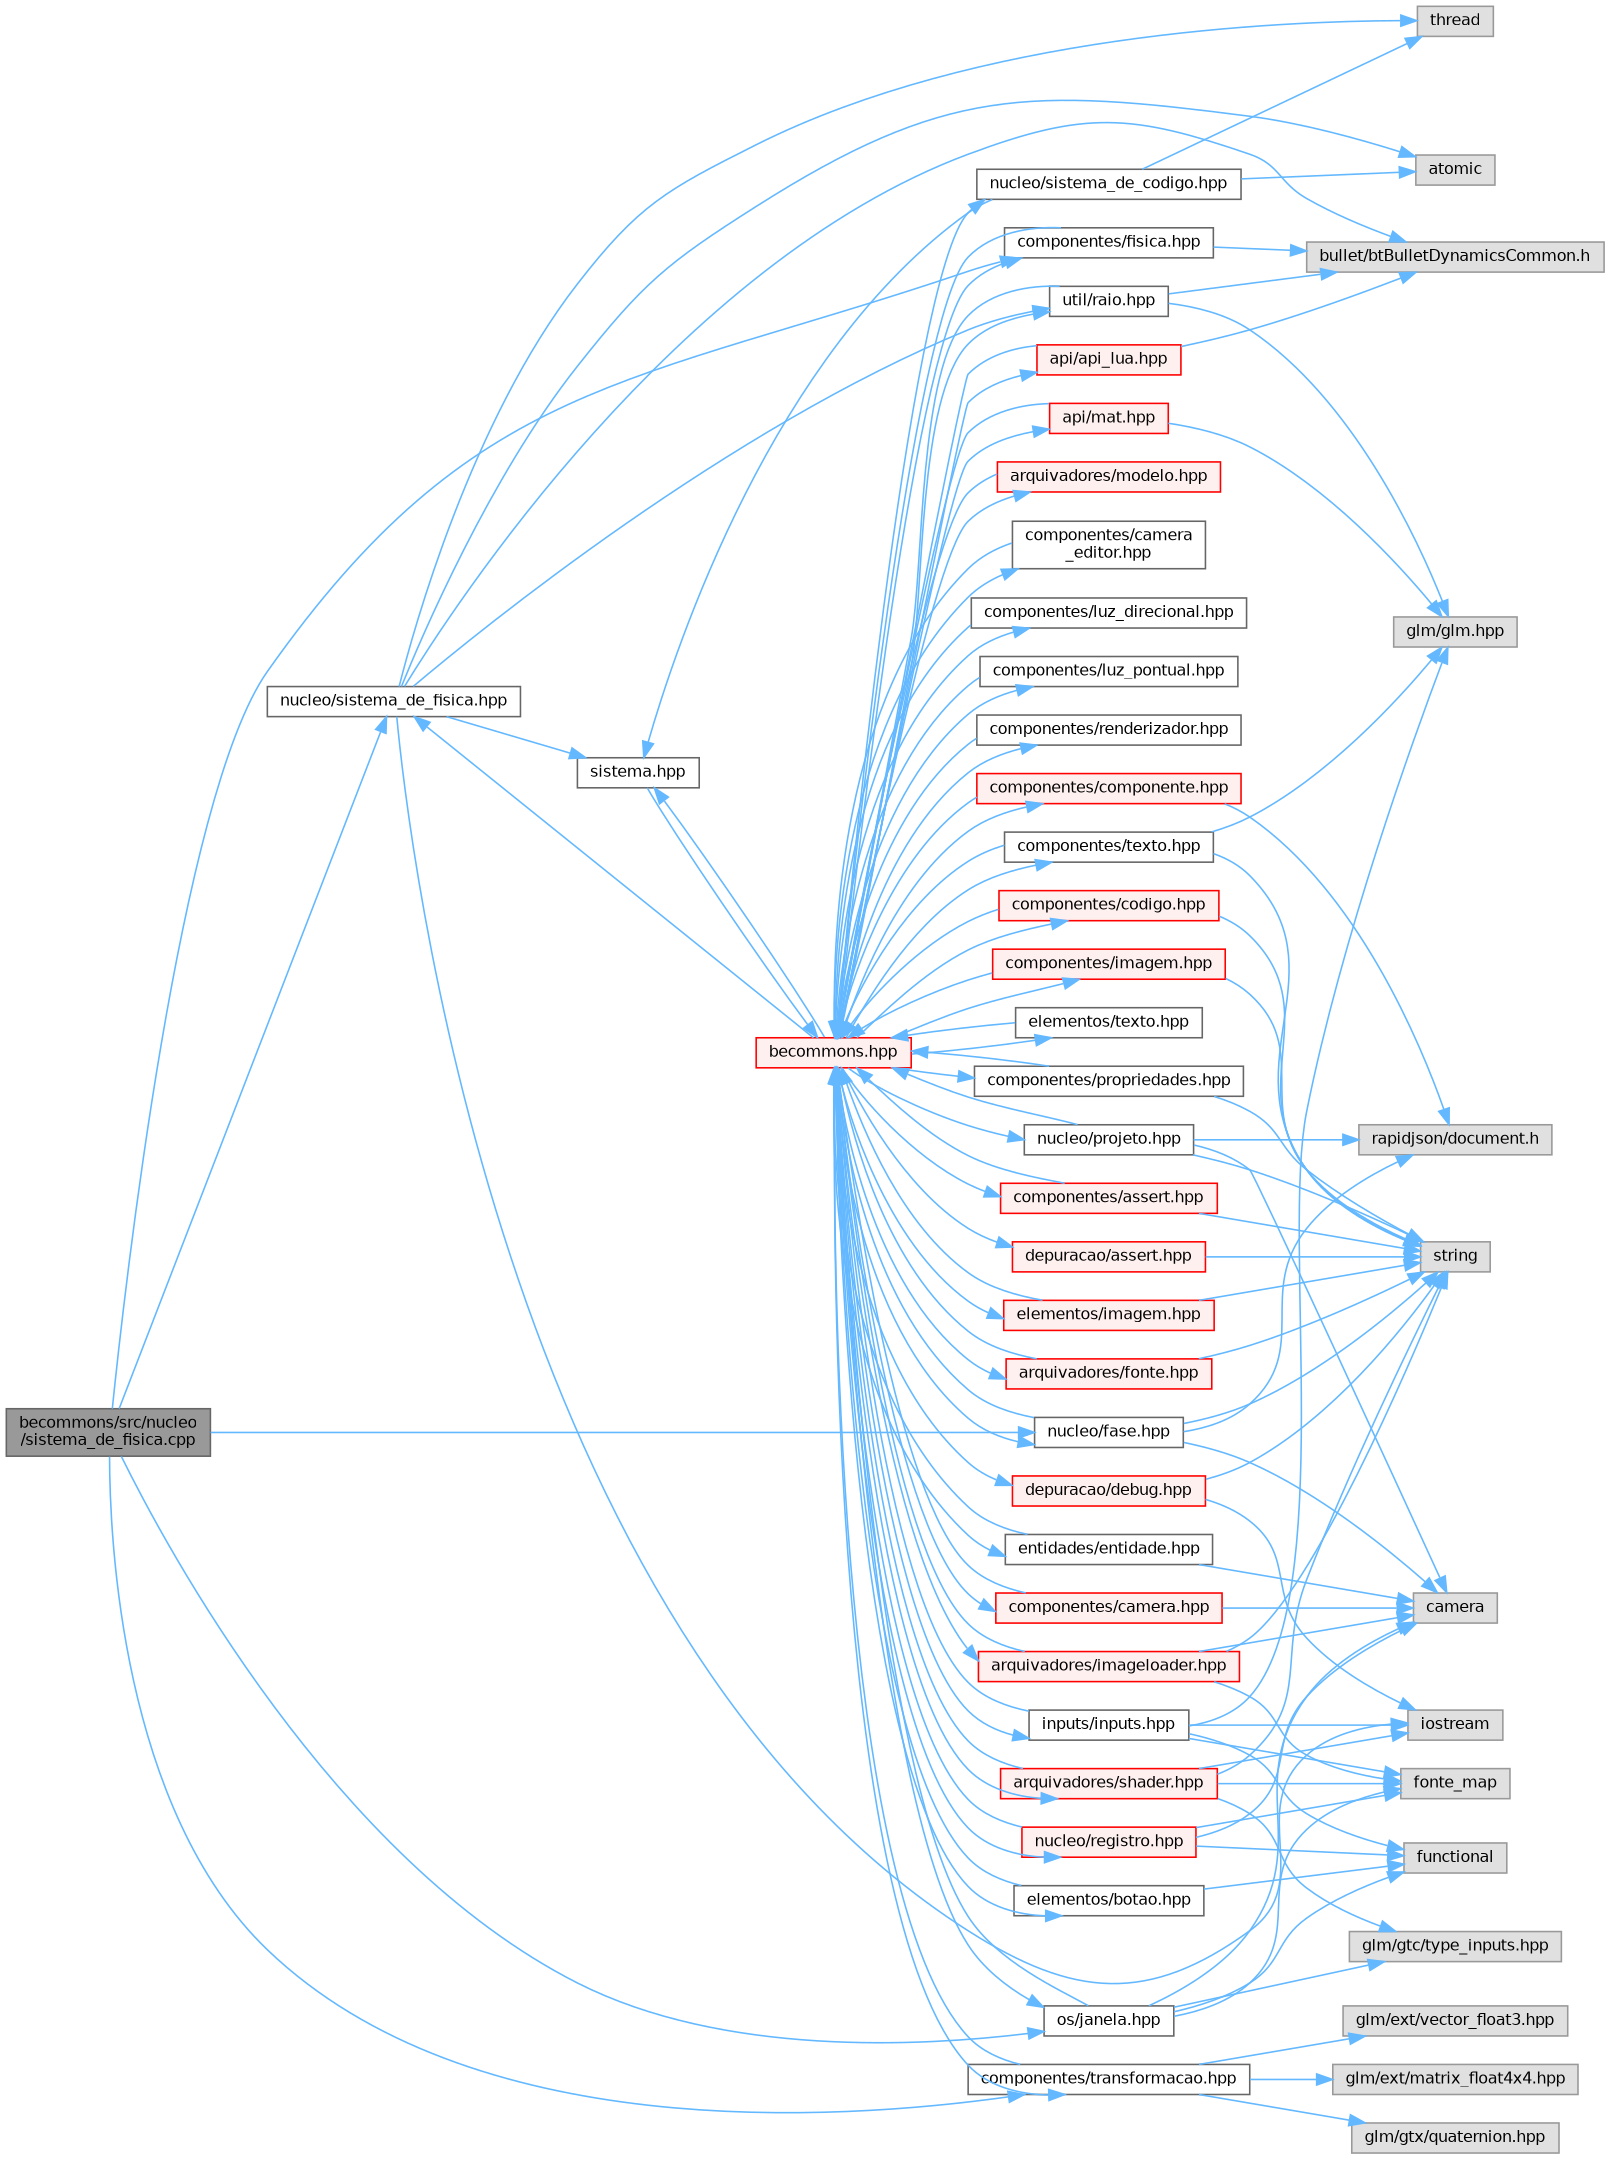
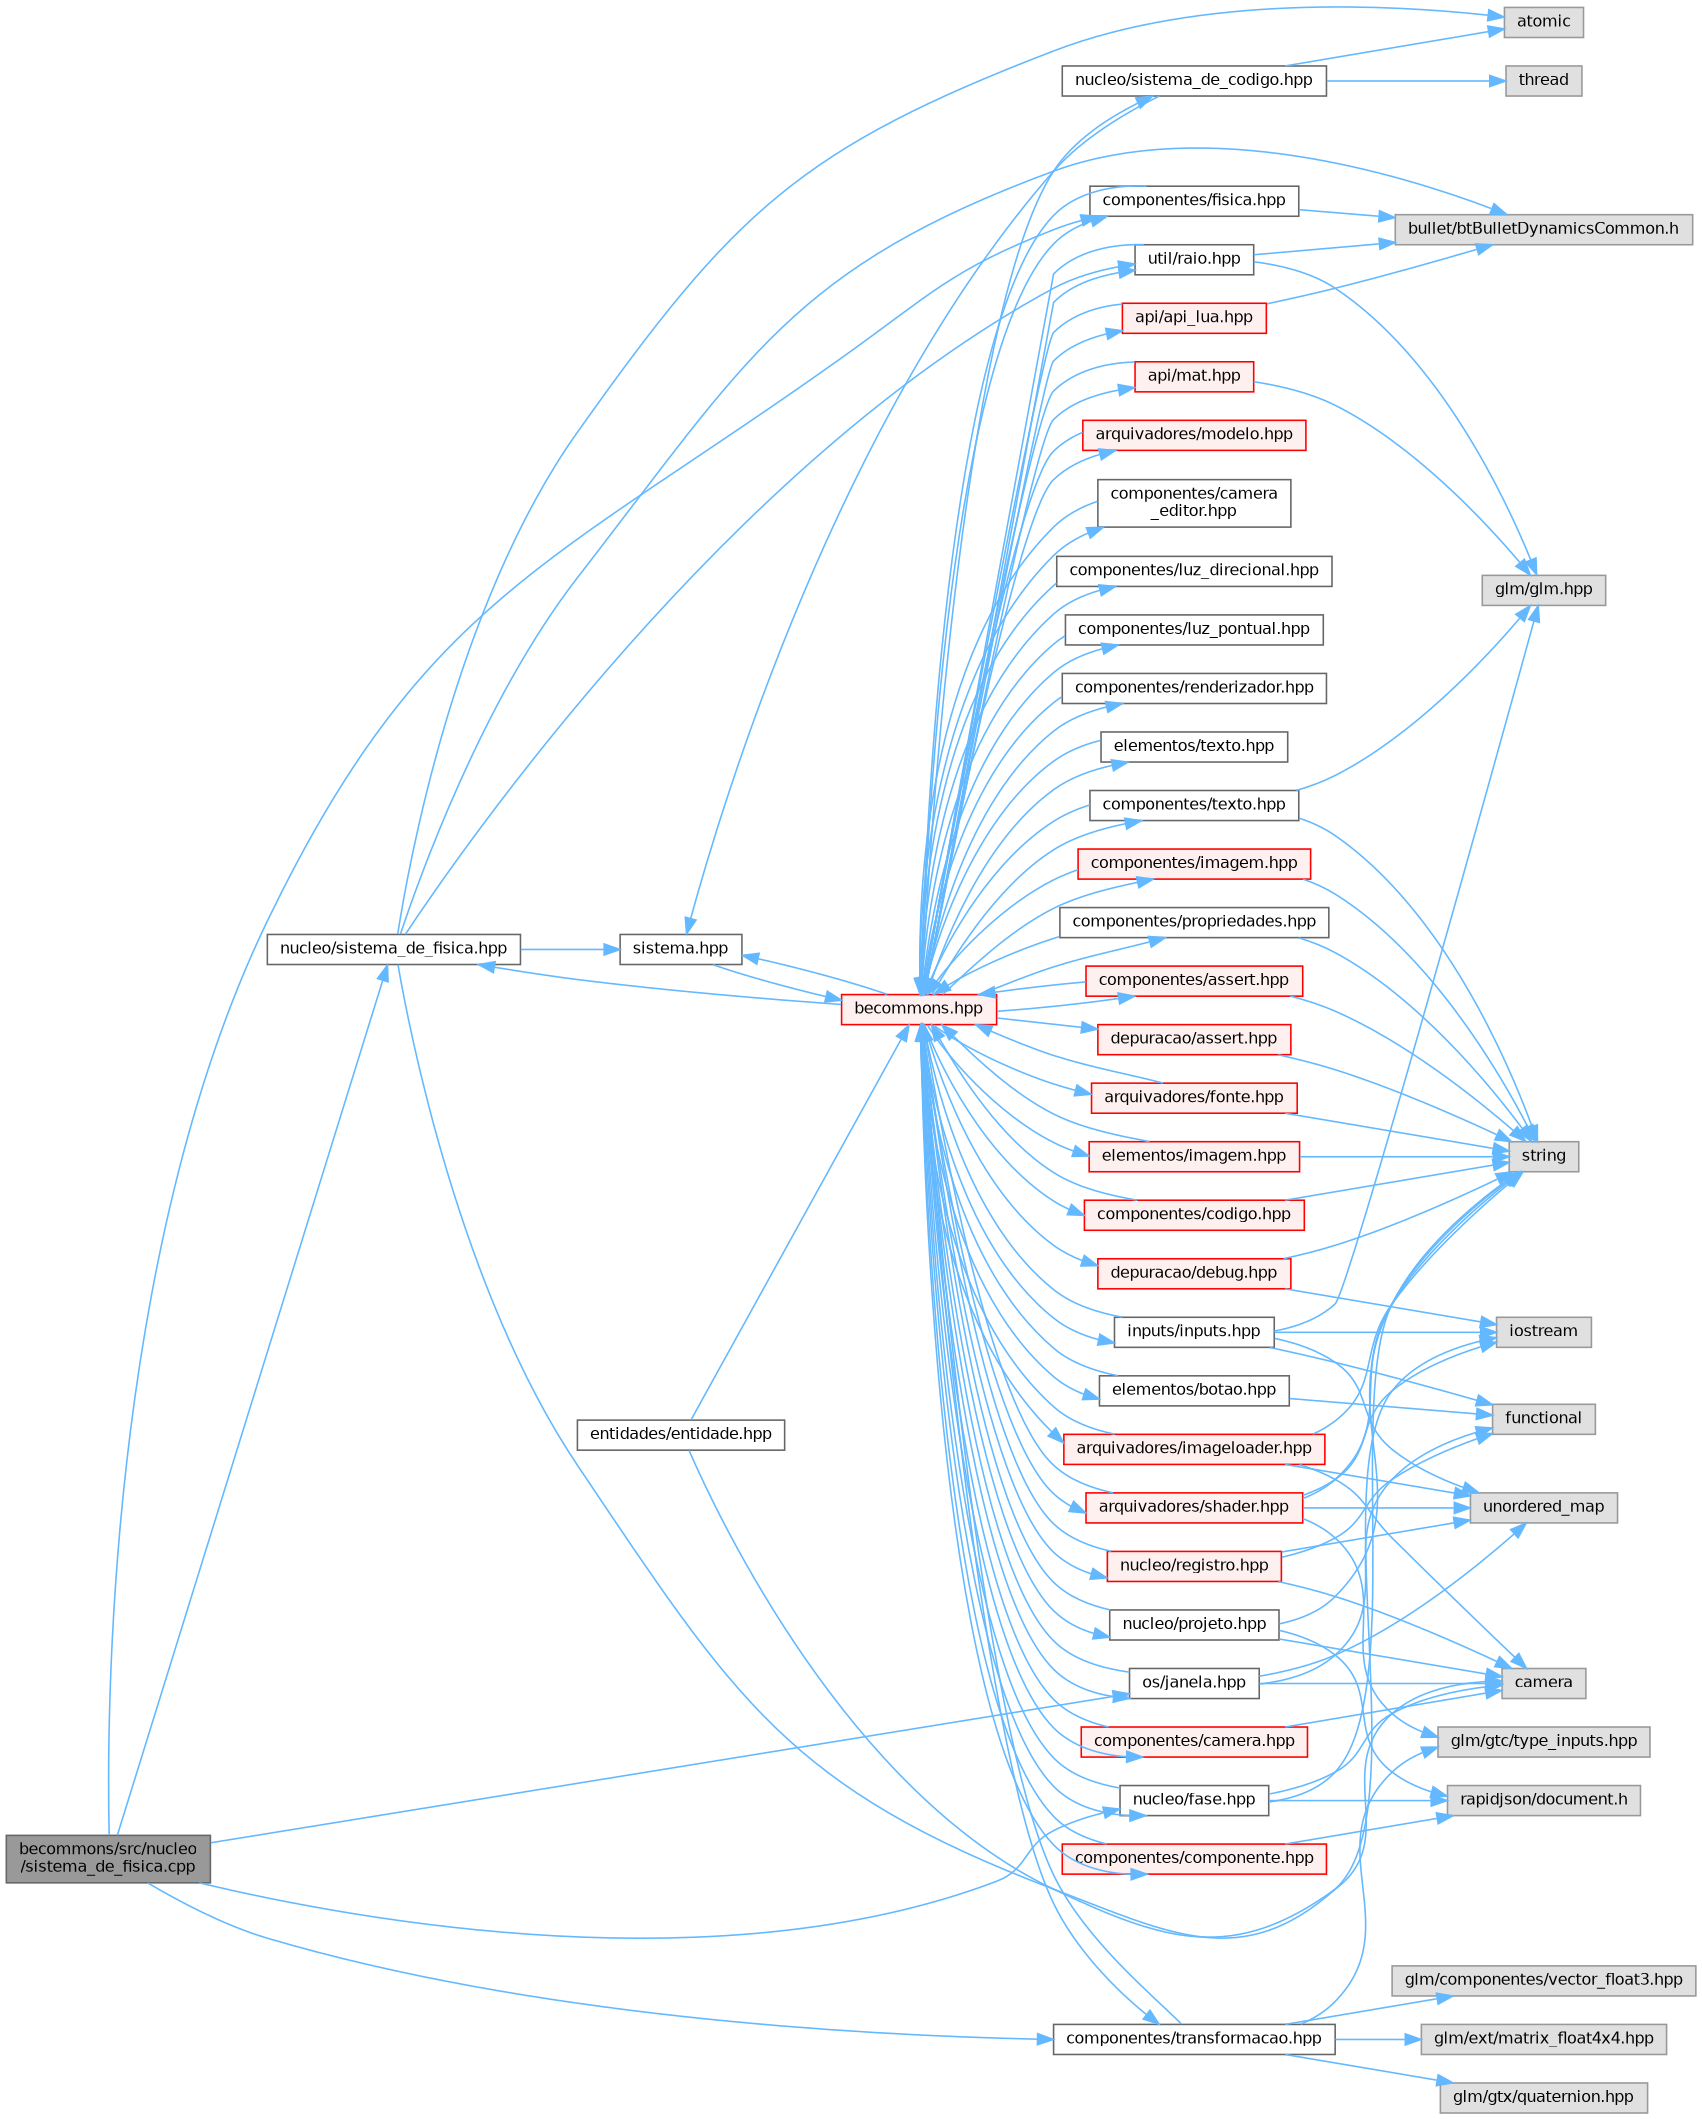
(751, 147) -> none
(859, 1329) -> none
(1455, 1784) -> (1544, 1508)
(1271, 1986) -> (1363, 1889)
(1455, 2021) -> (1544, 1981)
